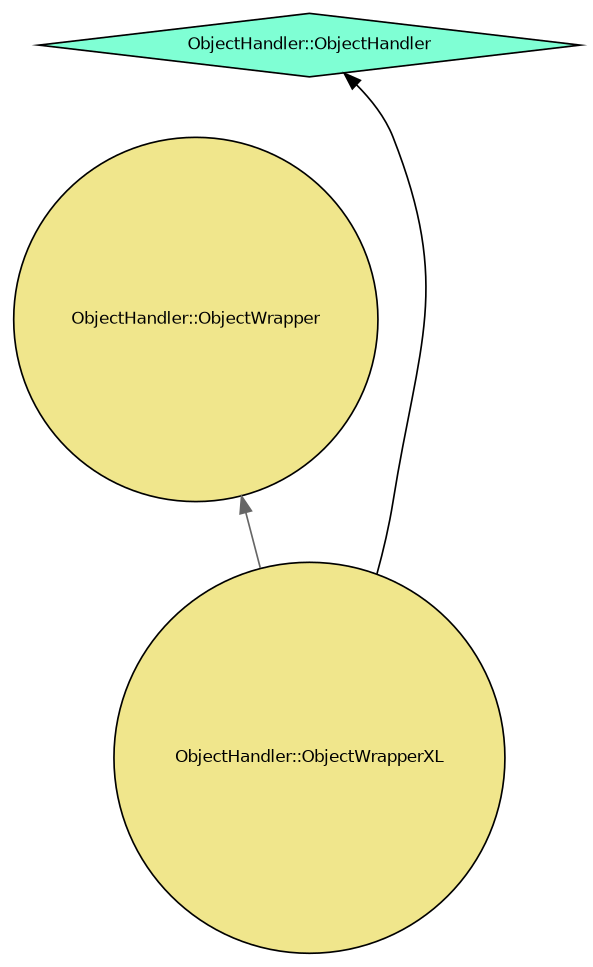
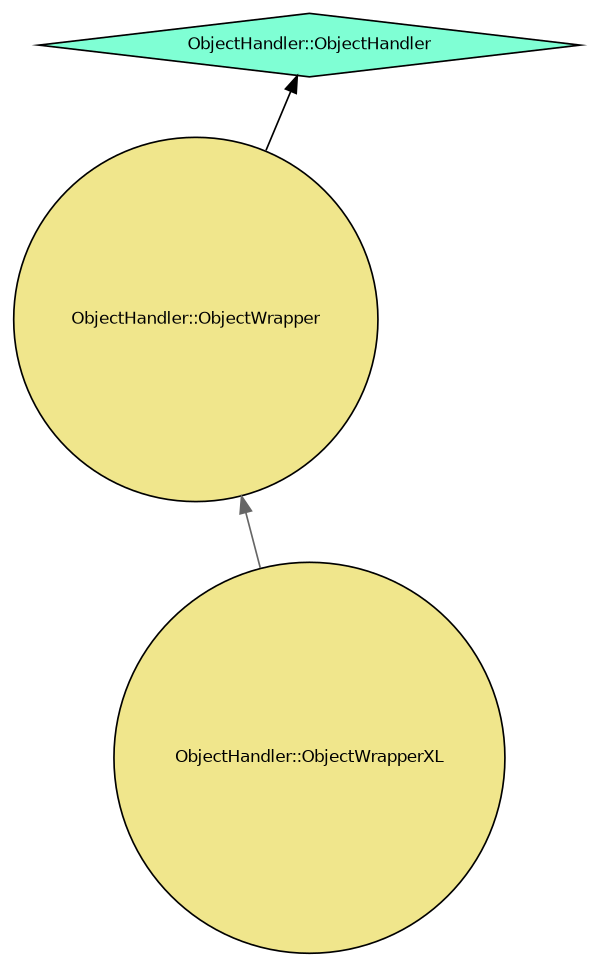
(424, 323) -> (278, 121)
